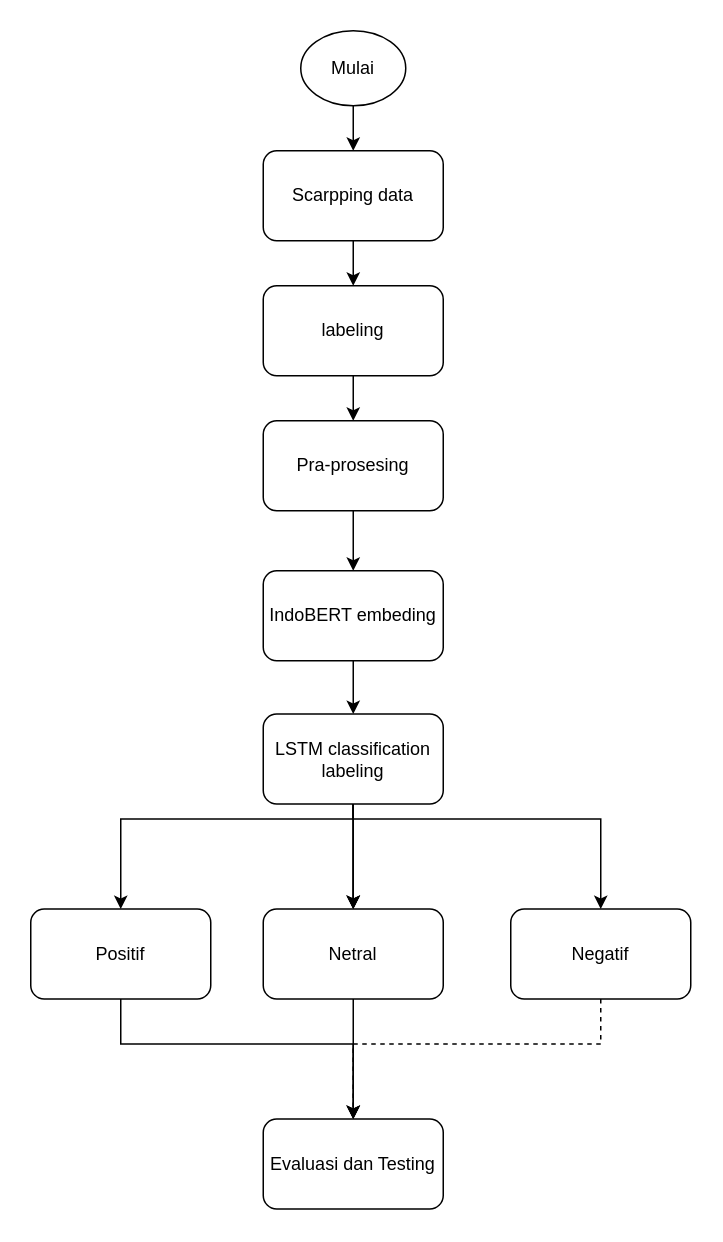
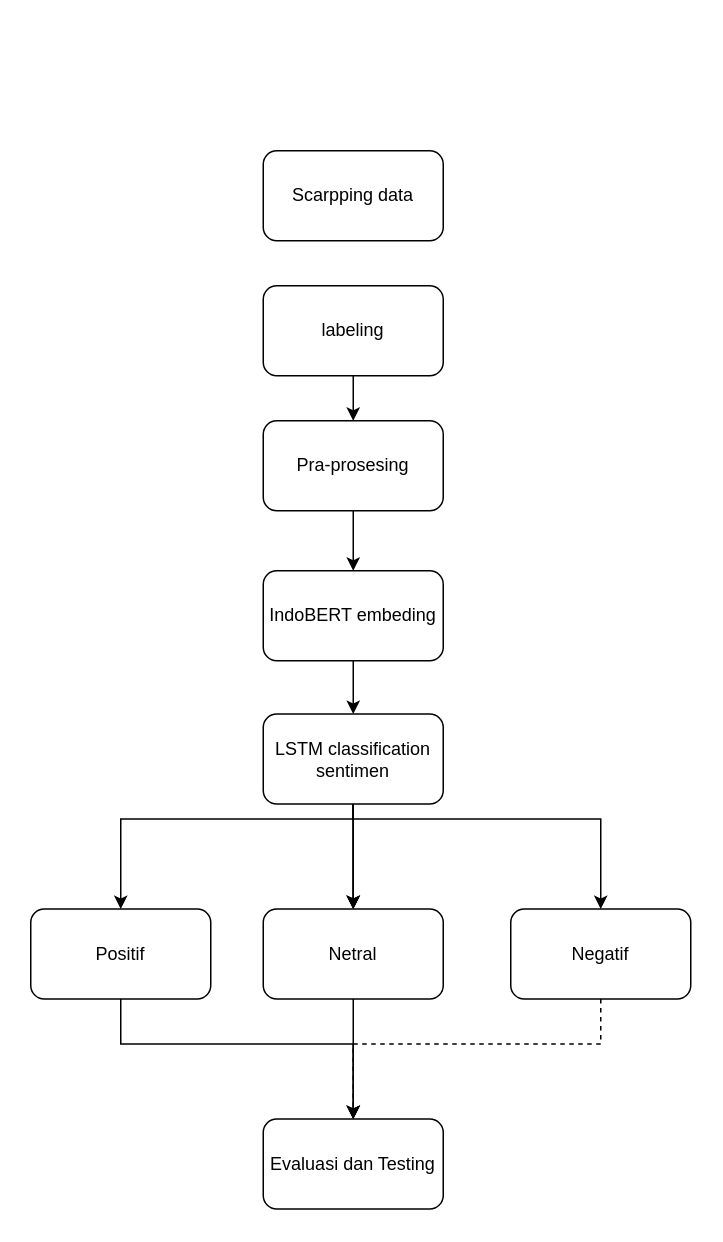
(353, 68) -> none
(353, 134) -> none
(353, 269) -> none
(353, 760) -> (353, 760)
